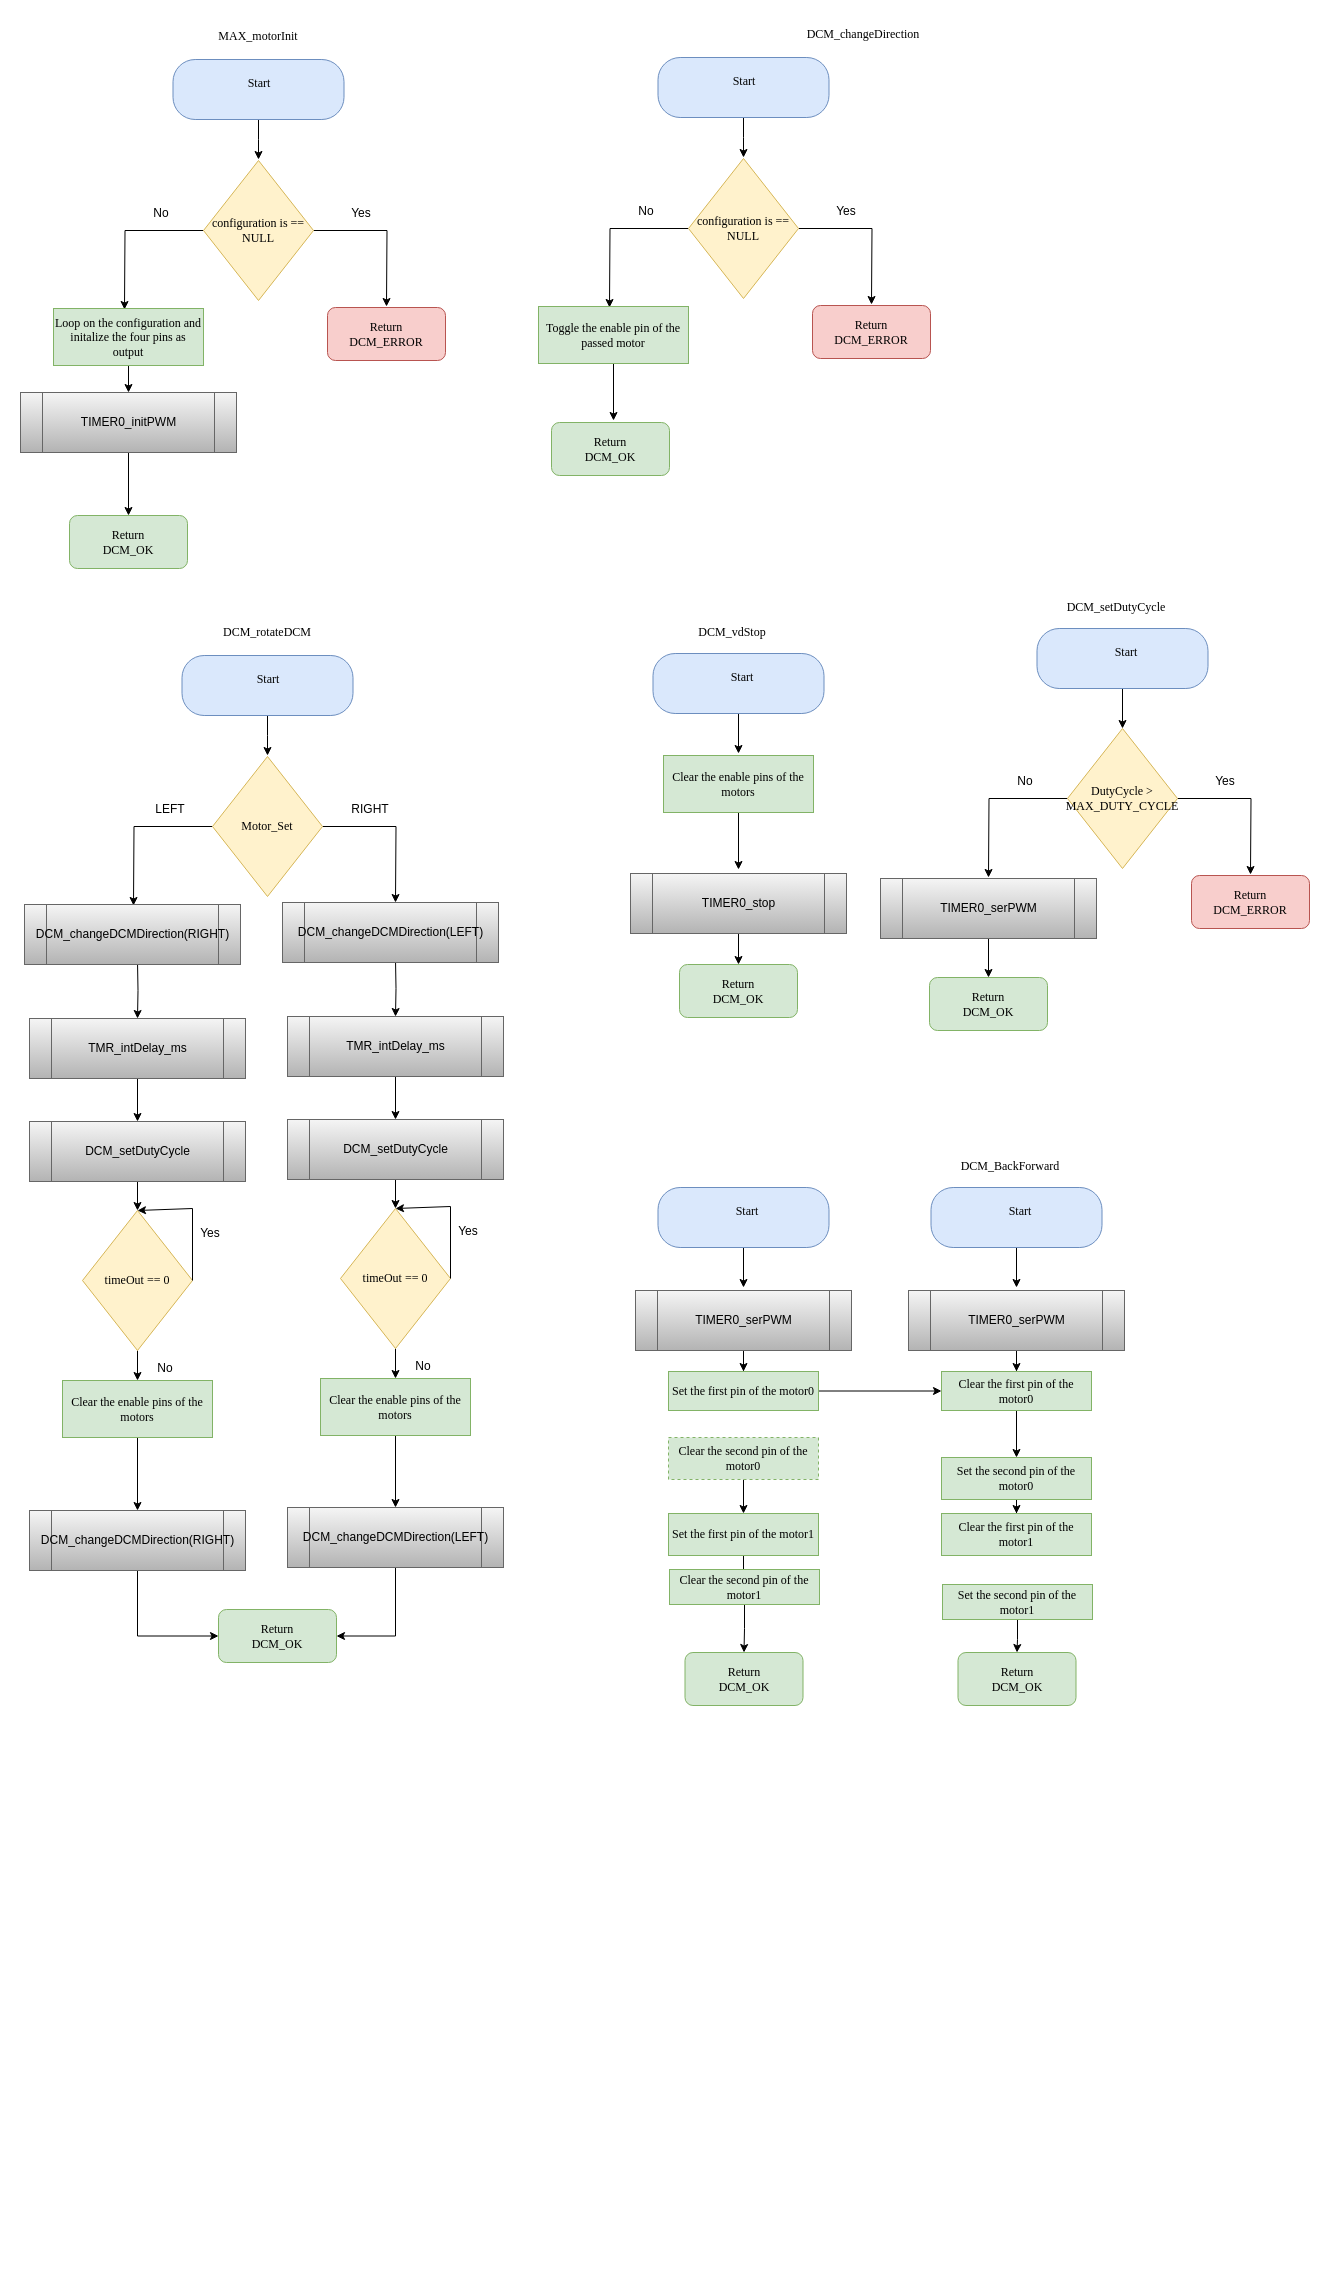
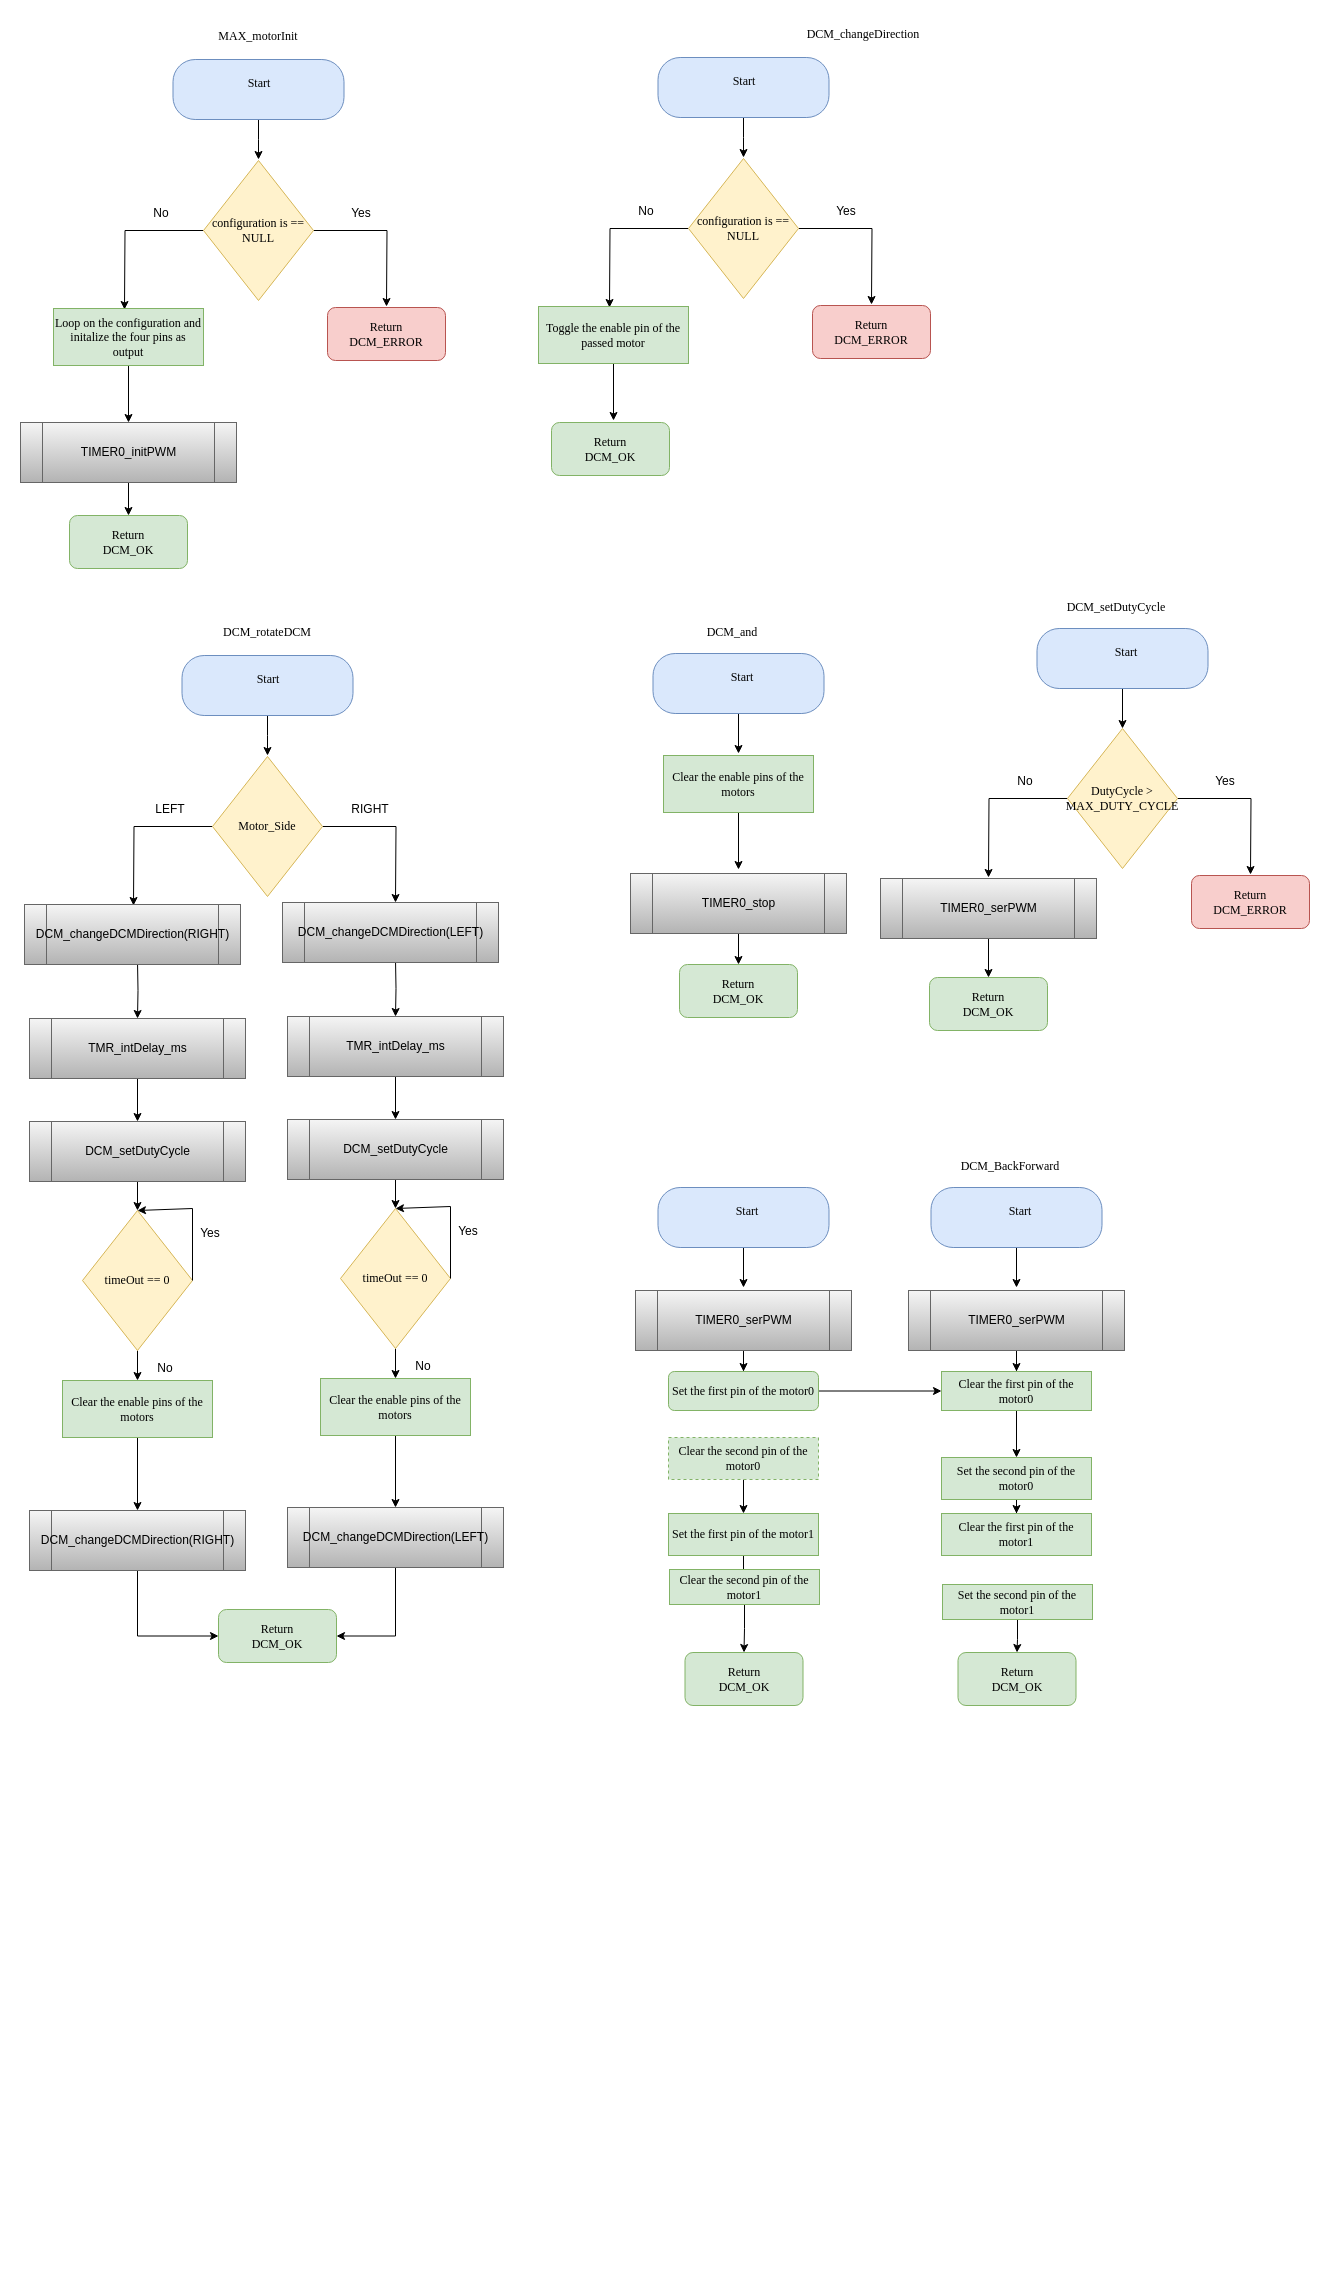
(129, 423) -> (129, 453)
(733, 633) -> (733, 633)
(268, 827) -> (268, 827)
(744, 1391) -> (744, 1391)
